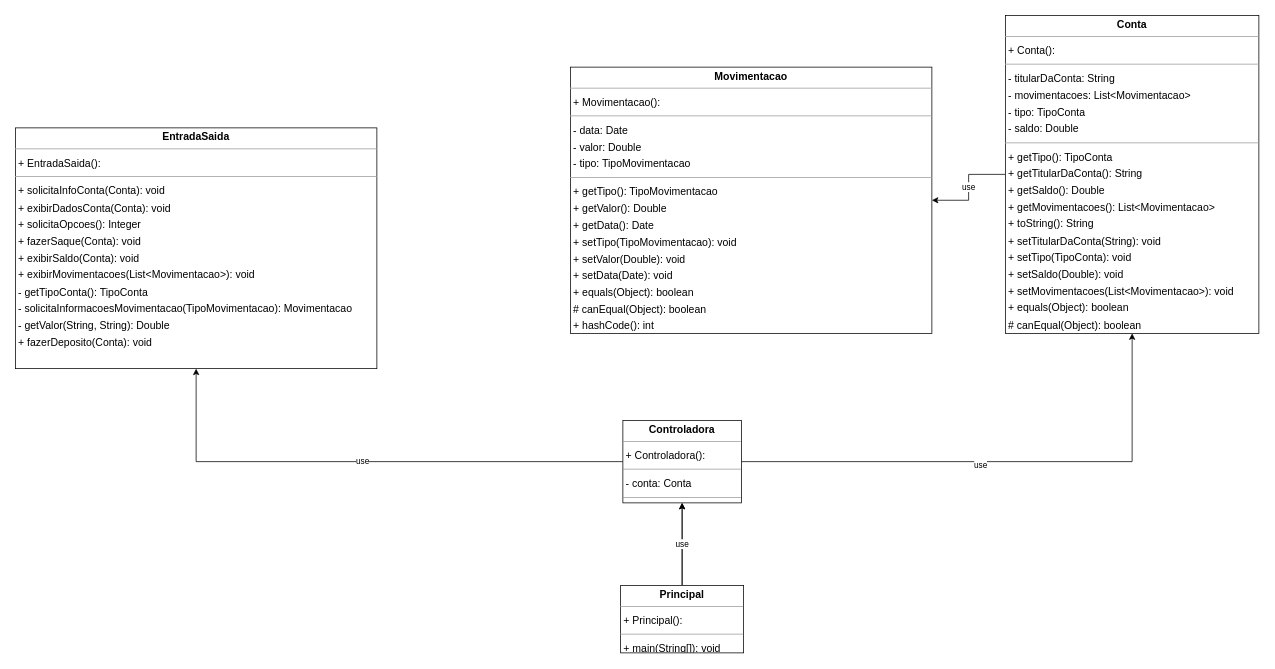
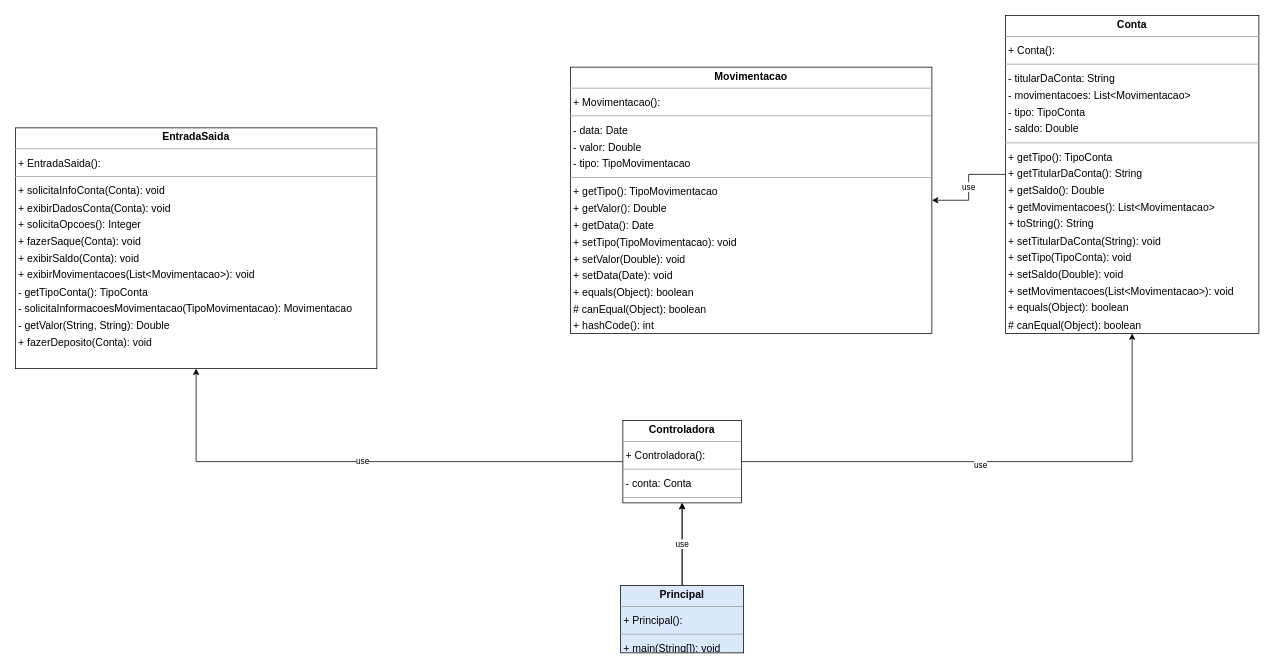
(682, 619) -> (682, 619)
